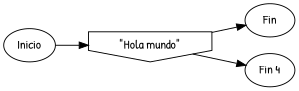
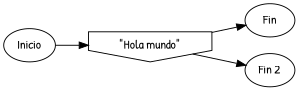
(270, 70) -> (270, 70)
